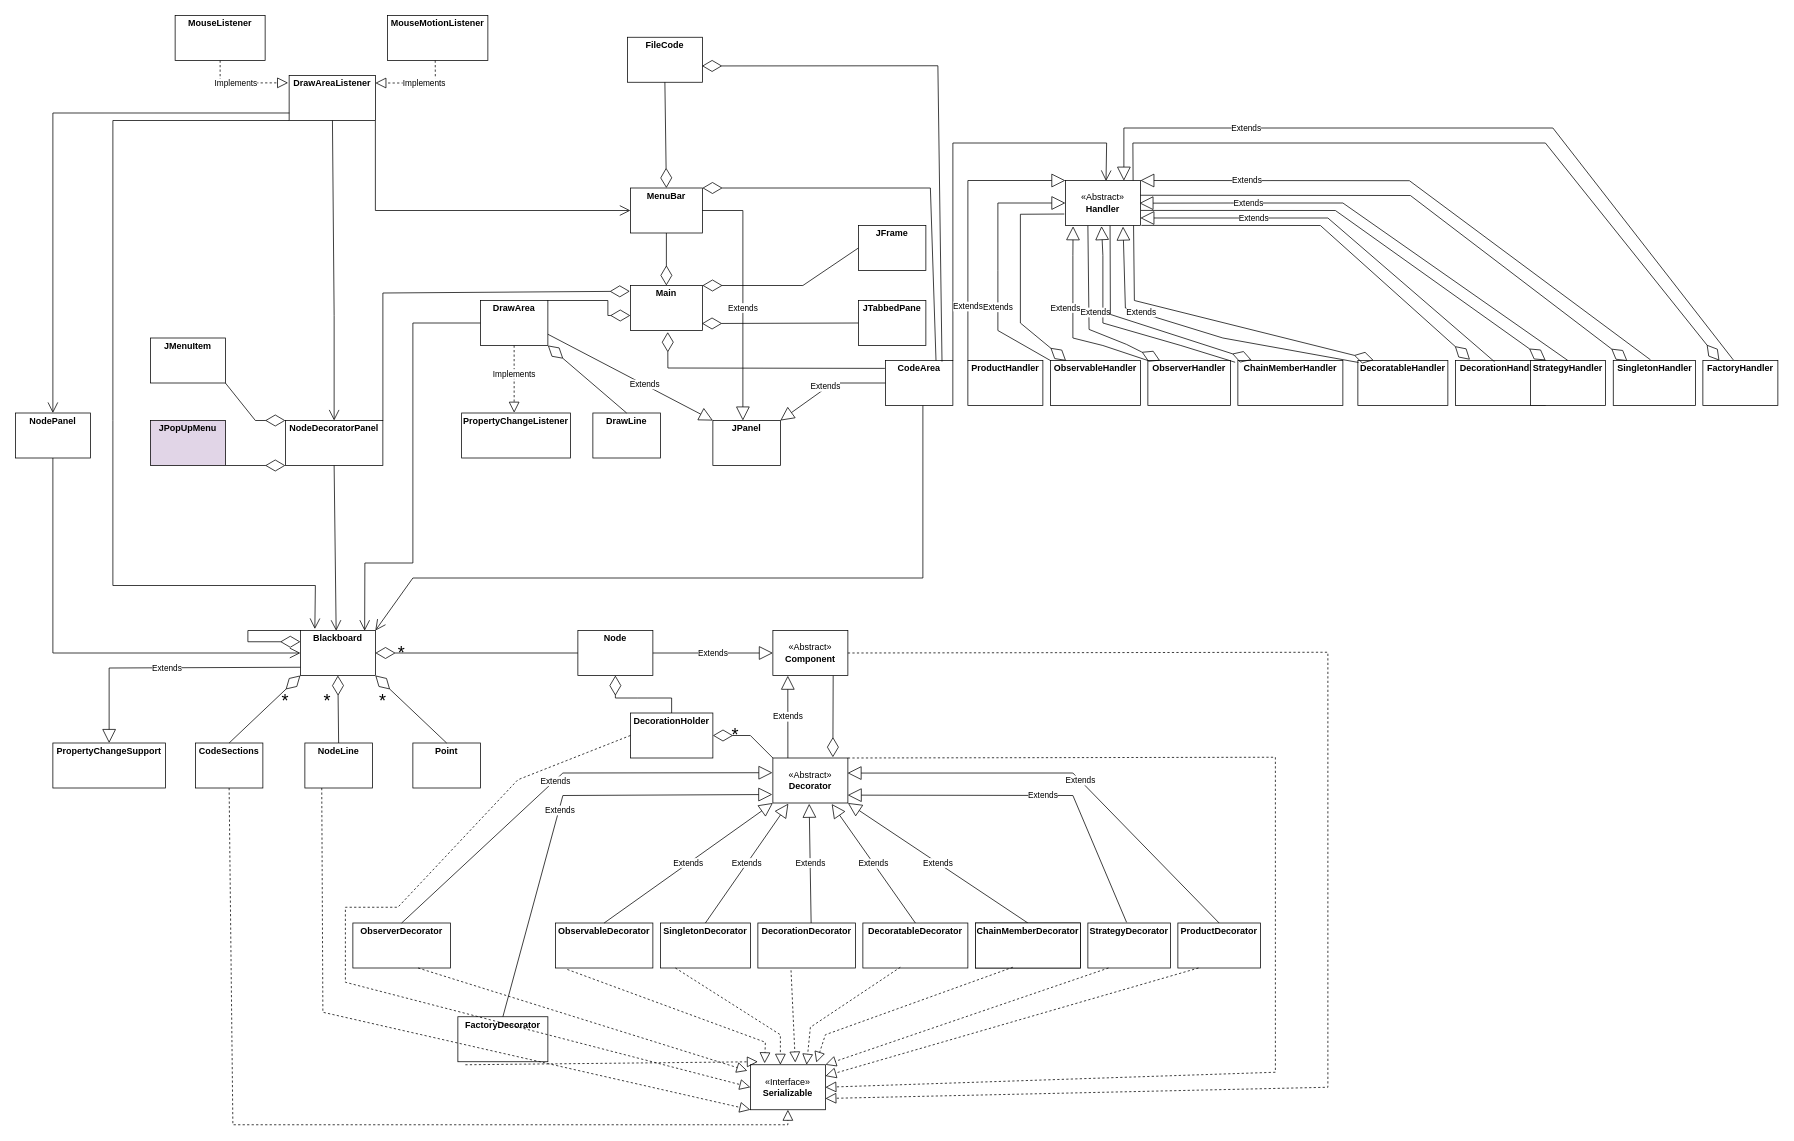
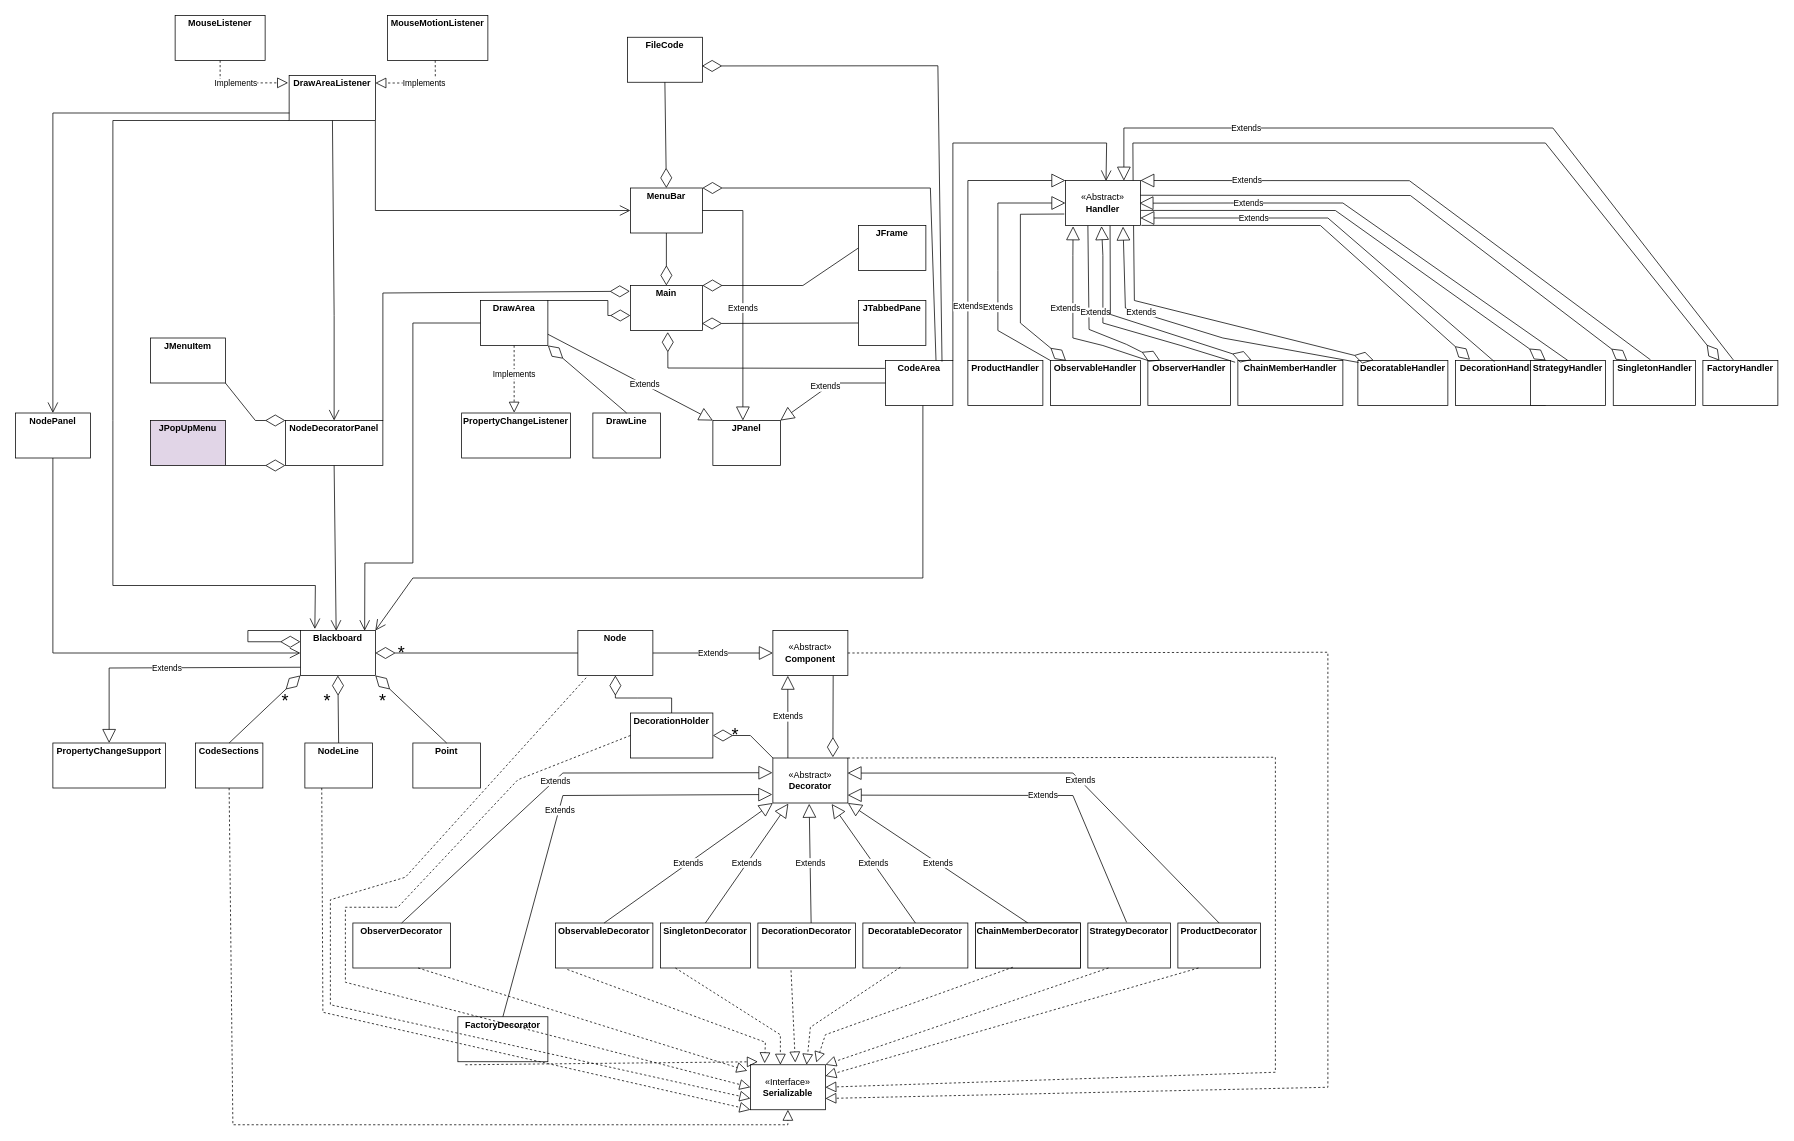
none -> (330, 909)
